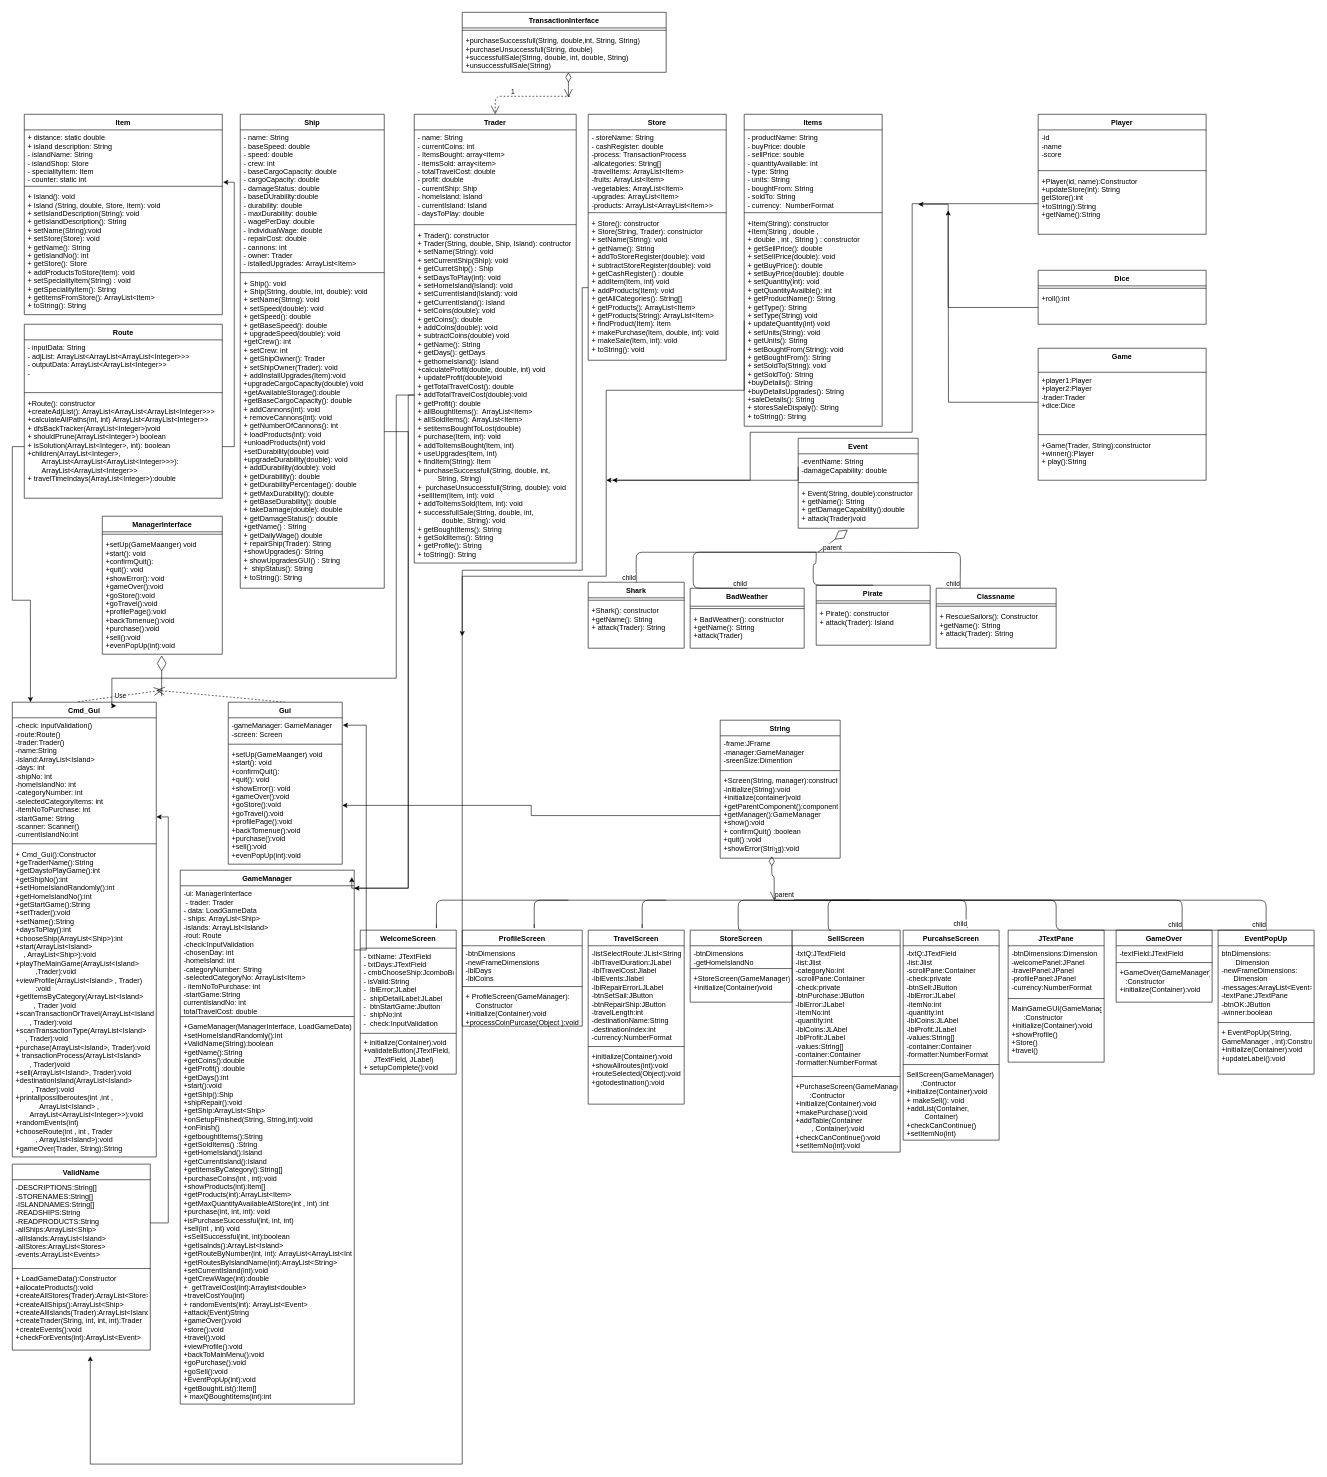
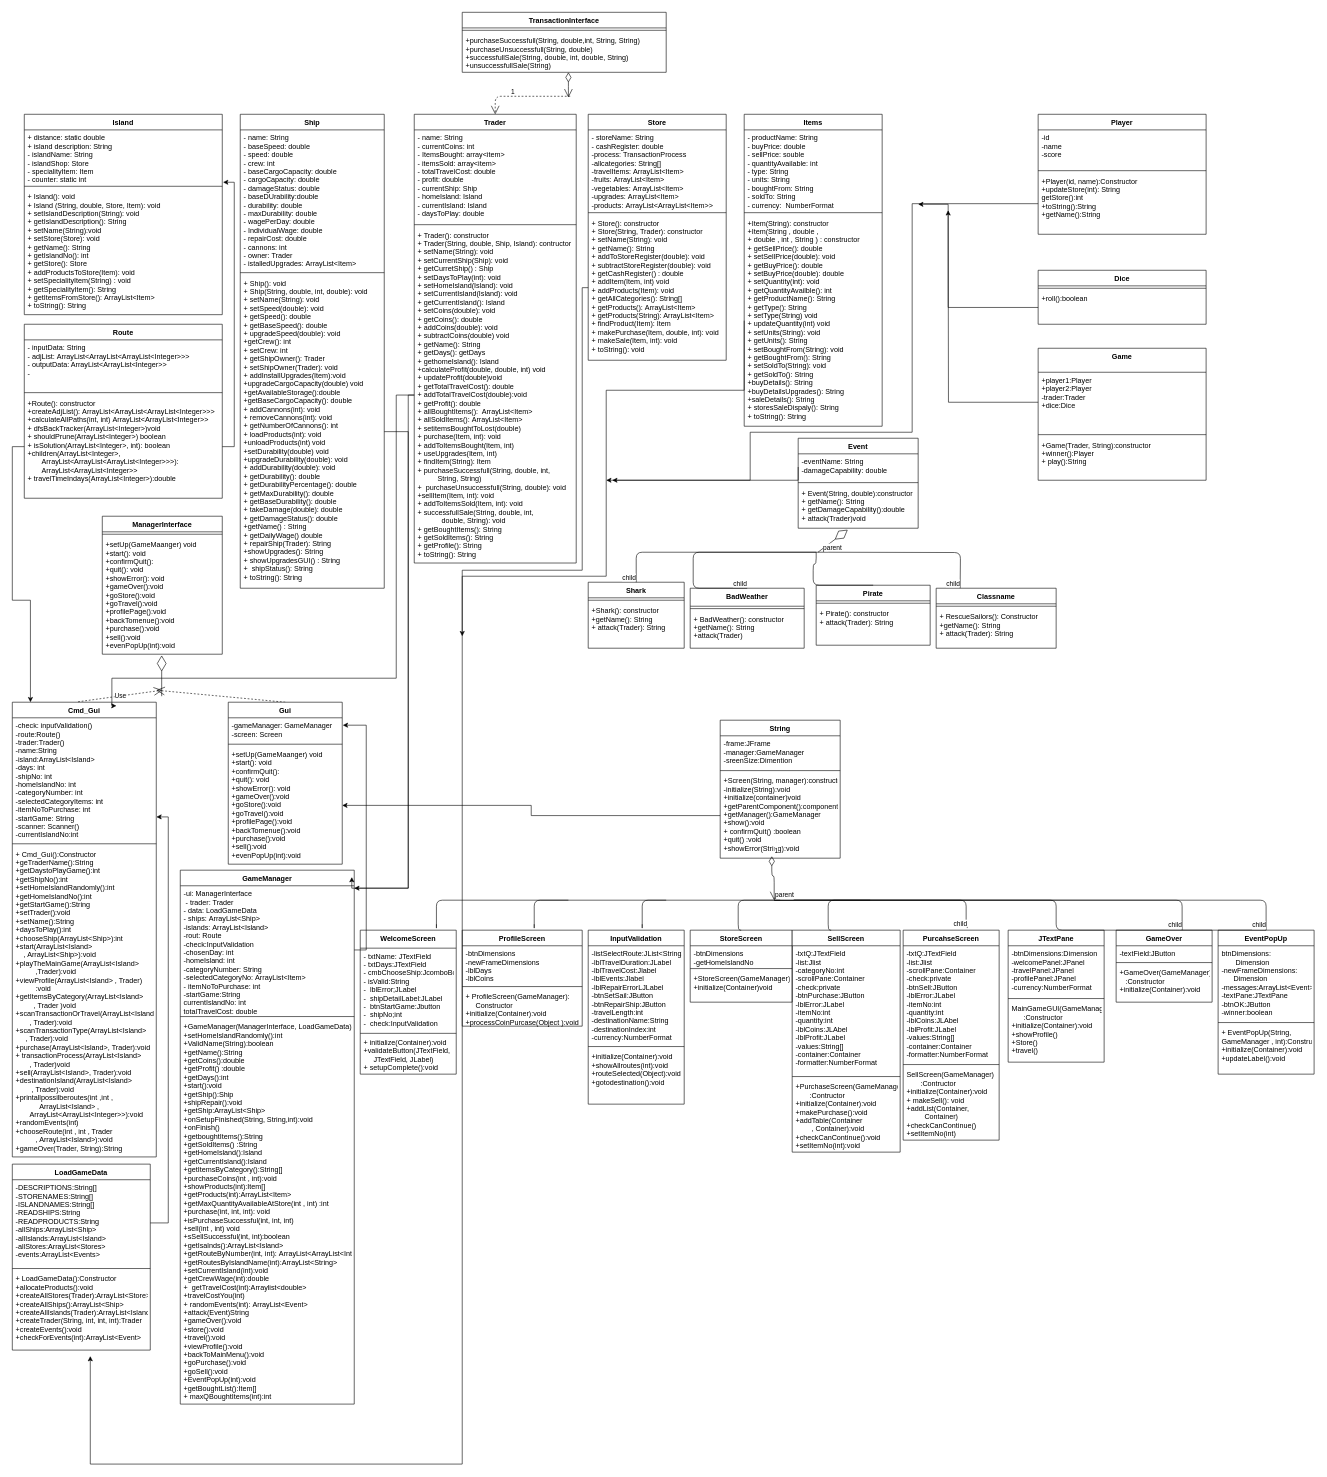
(123, 122) -> (123, 122)
(1060, 299) -> (1068, 299)
(863, 614) -> (863, 614)
(636, 938) -> (636, 938)
(1157, 954) -> (1153, 954)
(81, 1172) -> (81, 1172)
